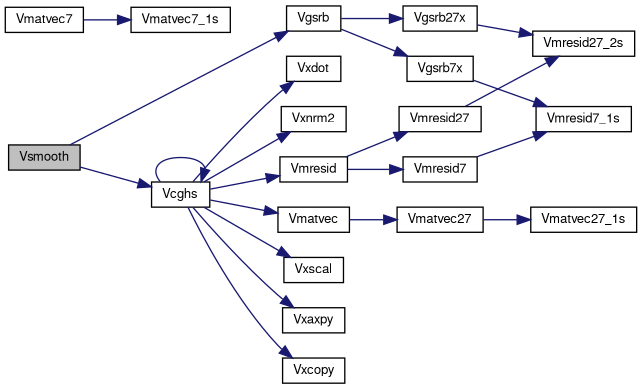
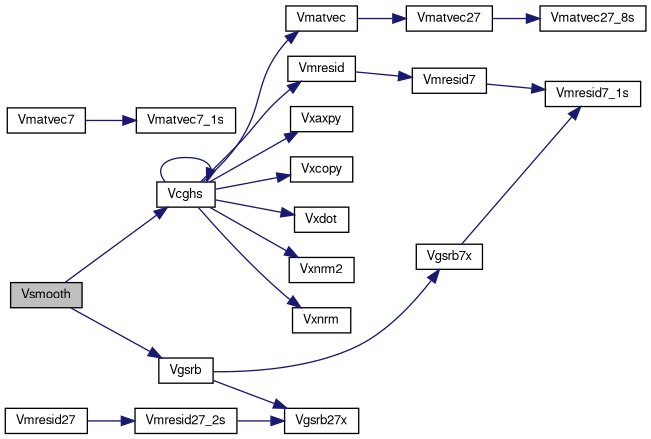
(498, 29) -> (254, 421)
(371, 147) -> none
(584, 220) -> (593, 19)
(314, 270) -> (322, 320)
